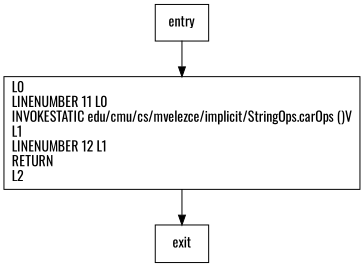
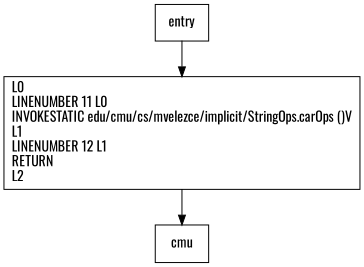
(182, 244) -> (182, 244)
